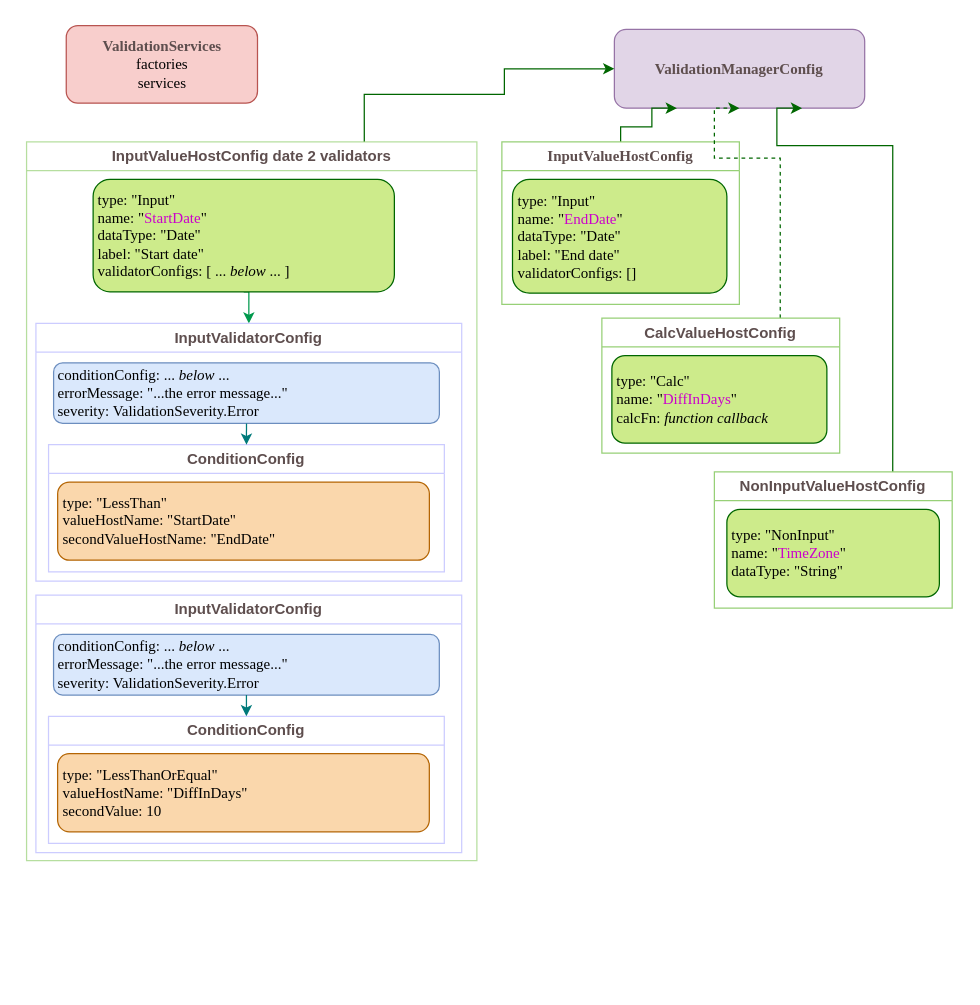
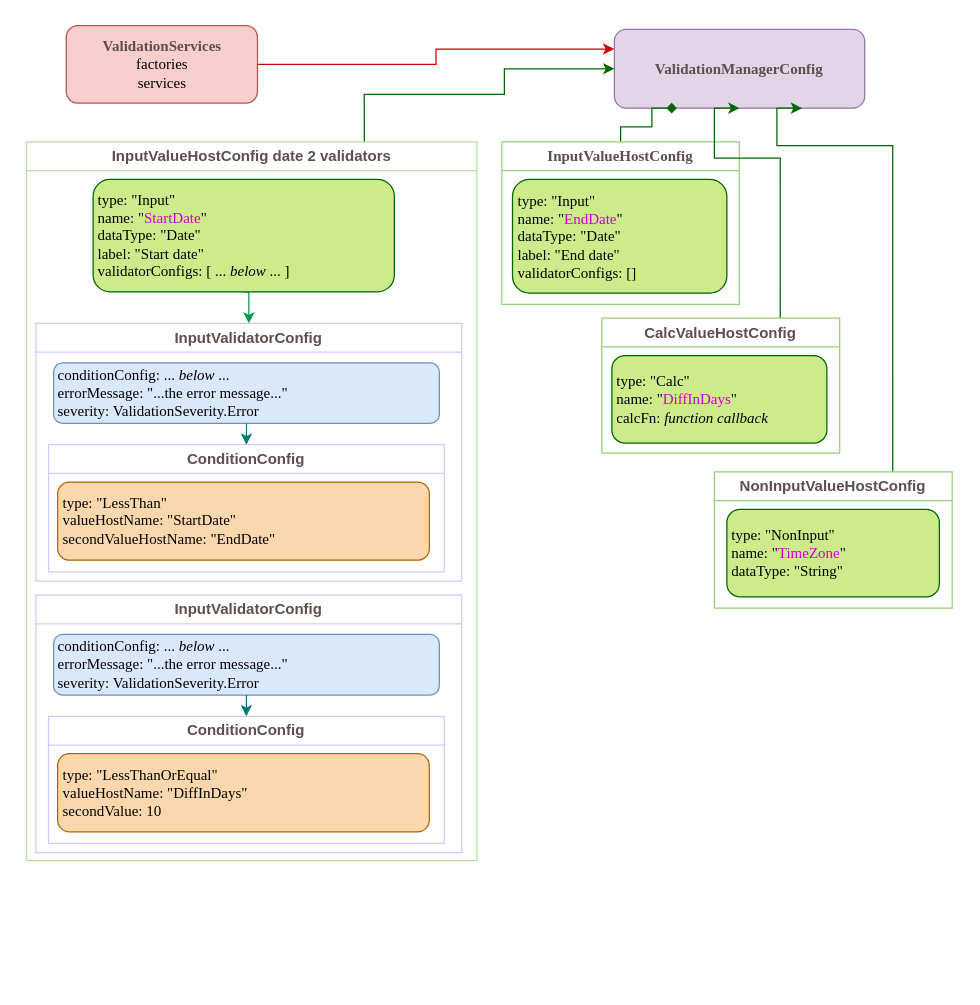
none -> (436, 61)
(667, 108) -> (666, 108)
(780, 171) -> (780, 171)
